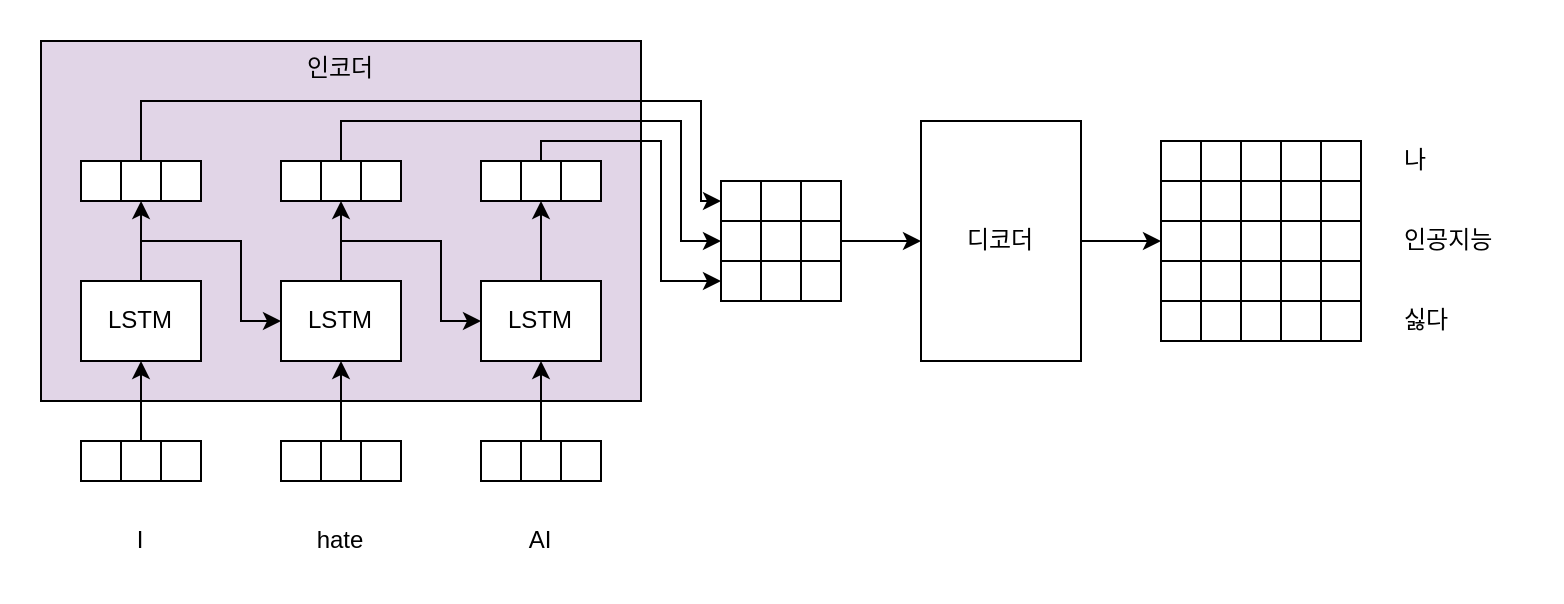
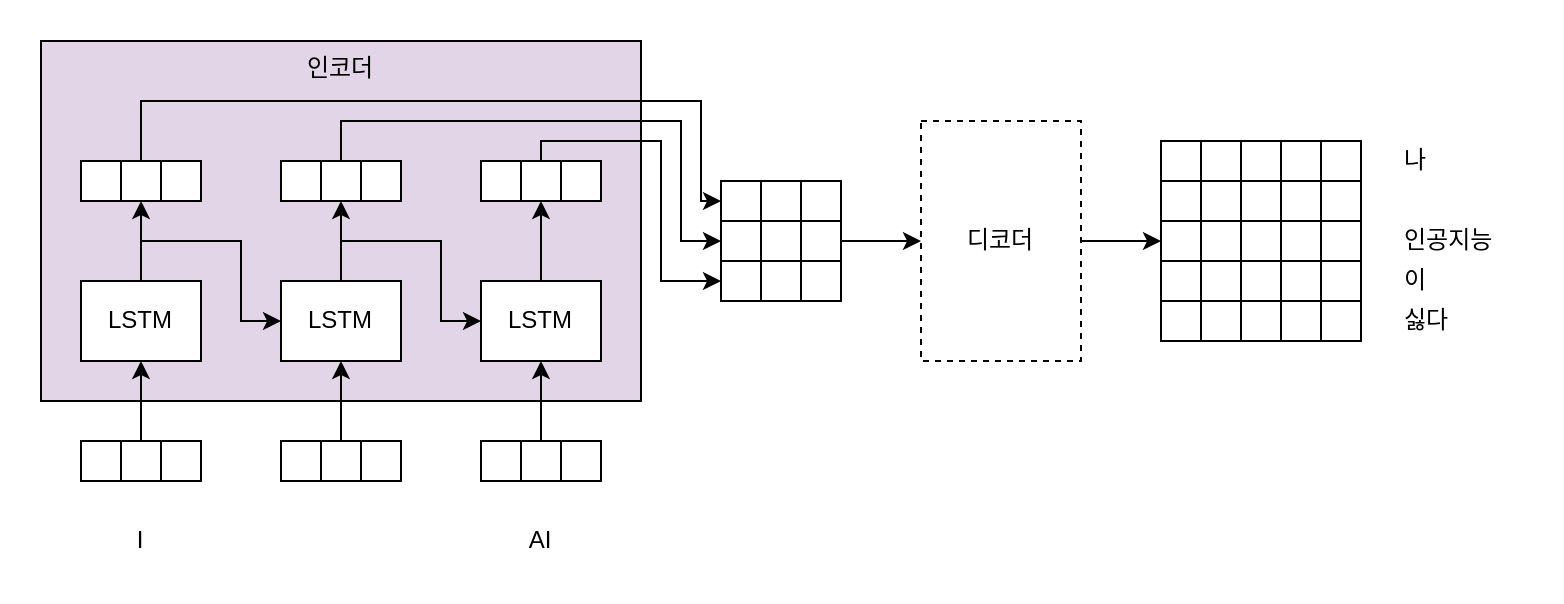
(1001, 241) -> (1001, 241)
none -> (1461, 281)
(341, 541) -> none
